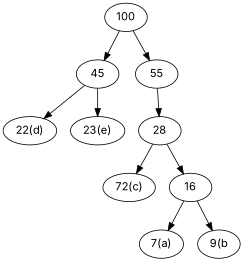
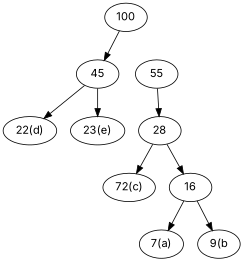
(139, 42) -> none
